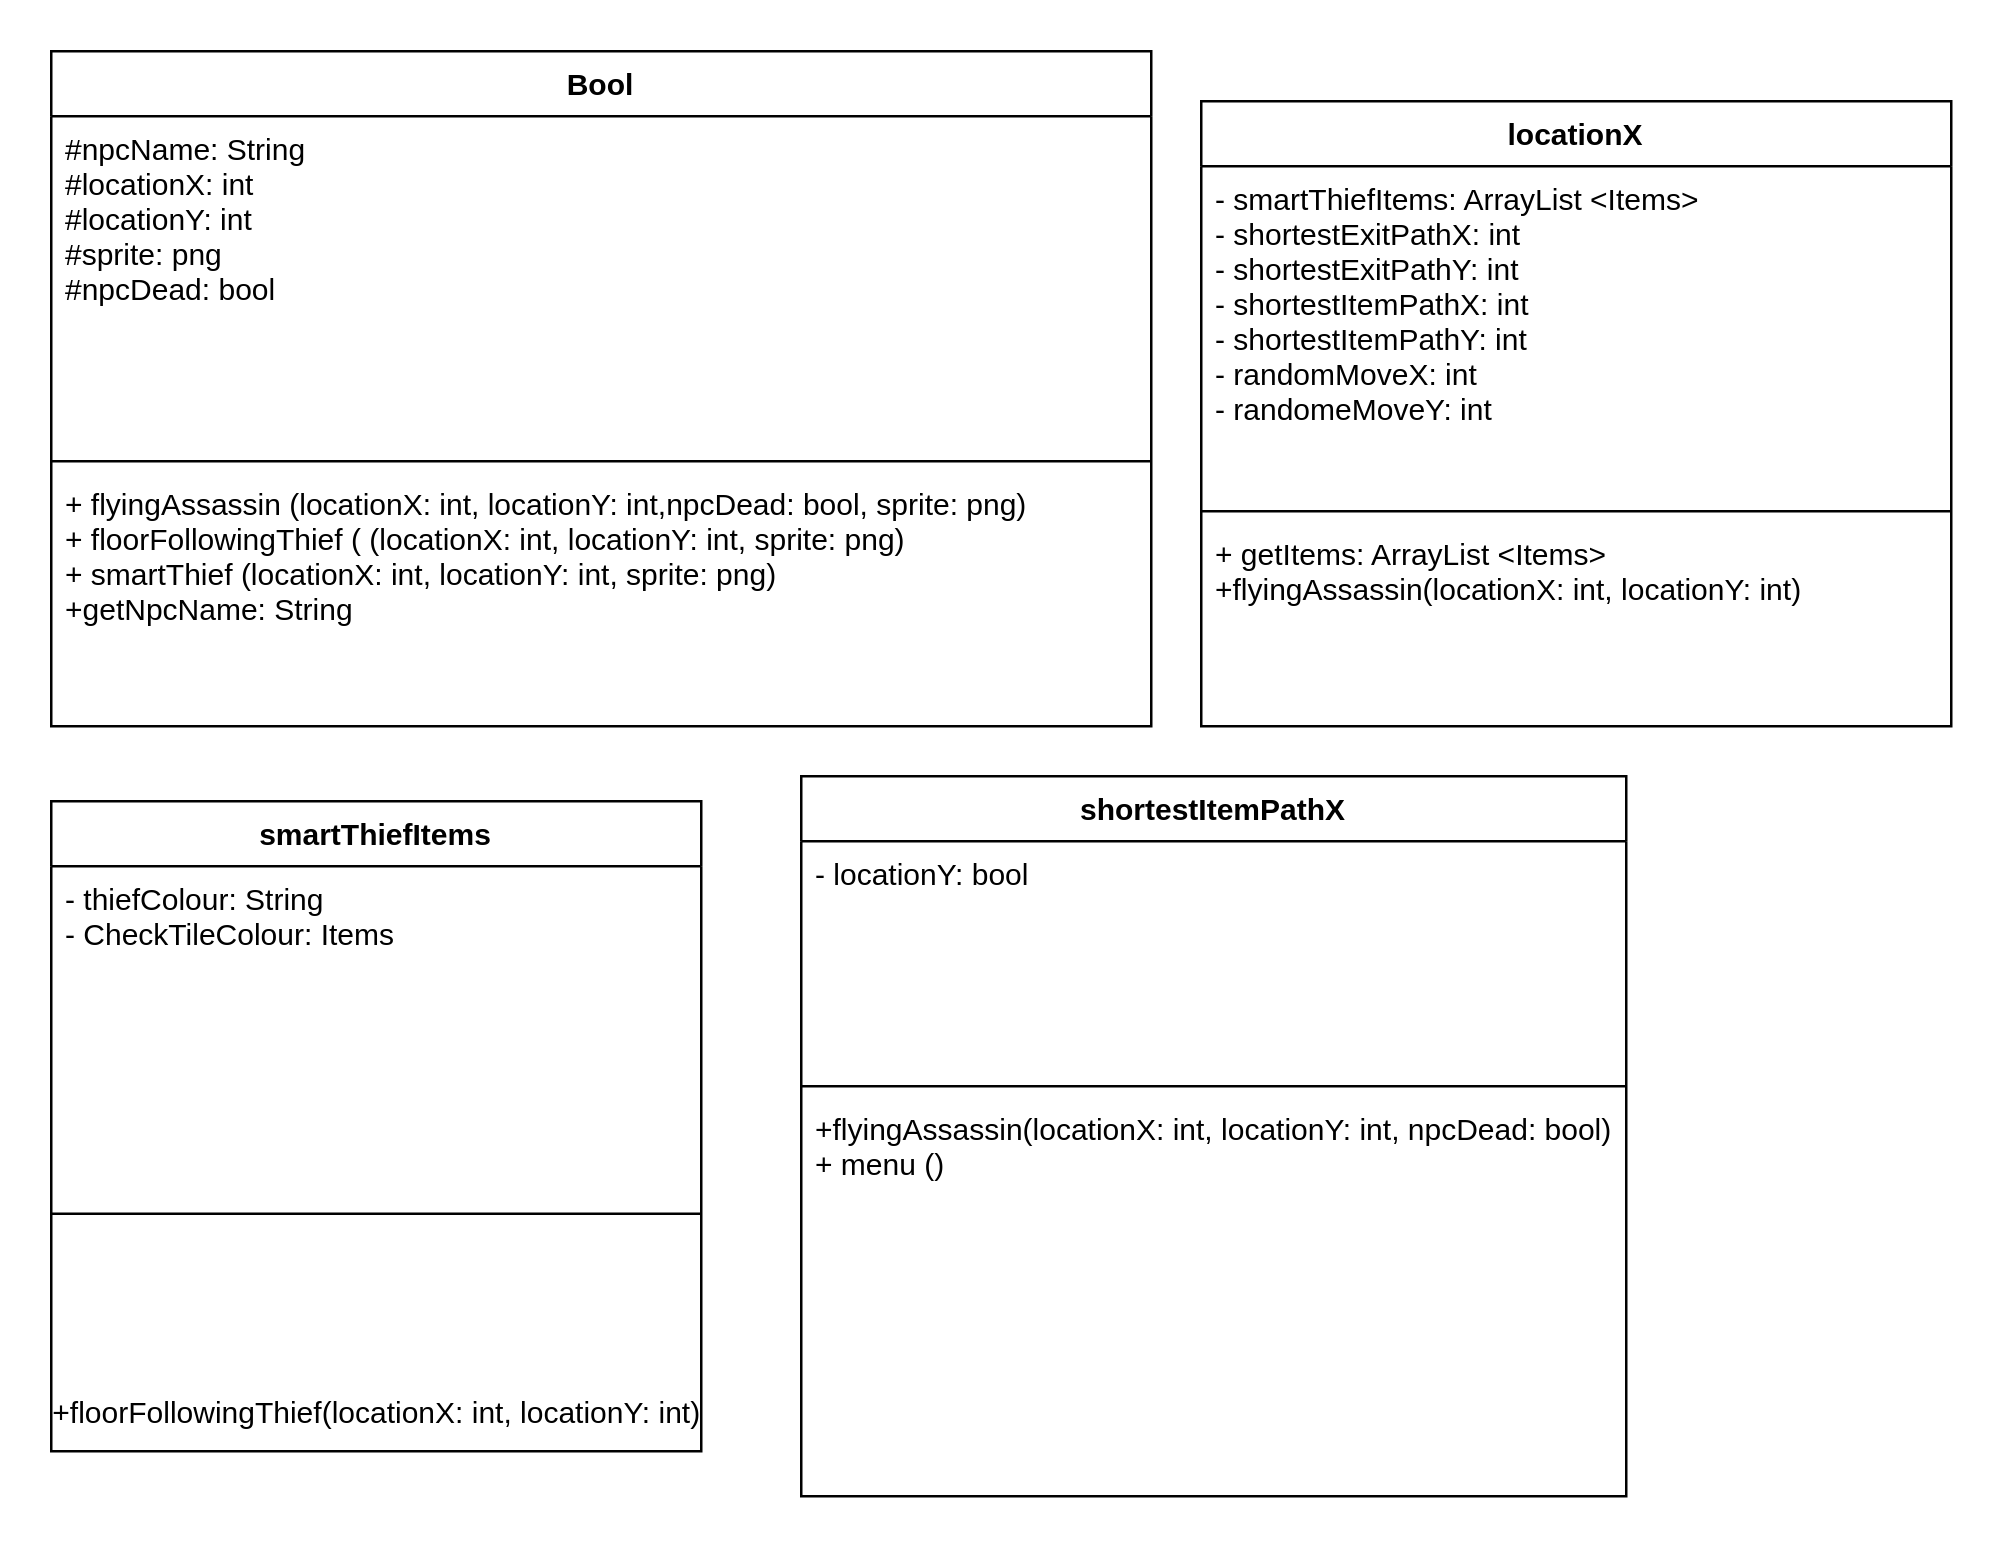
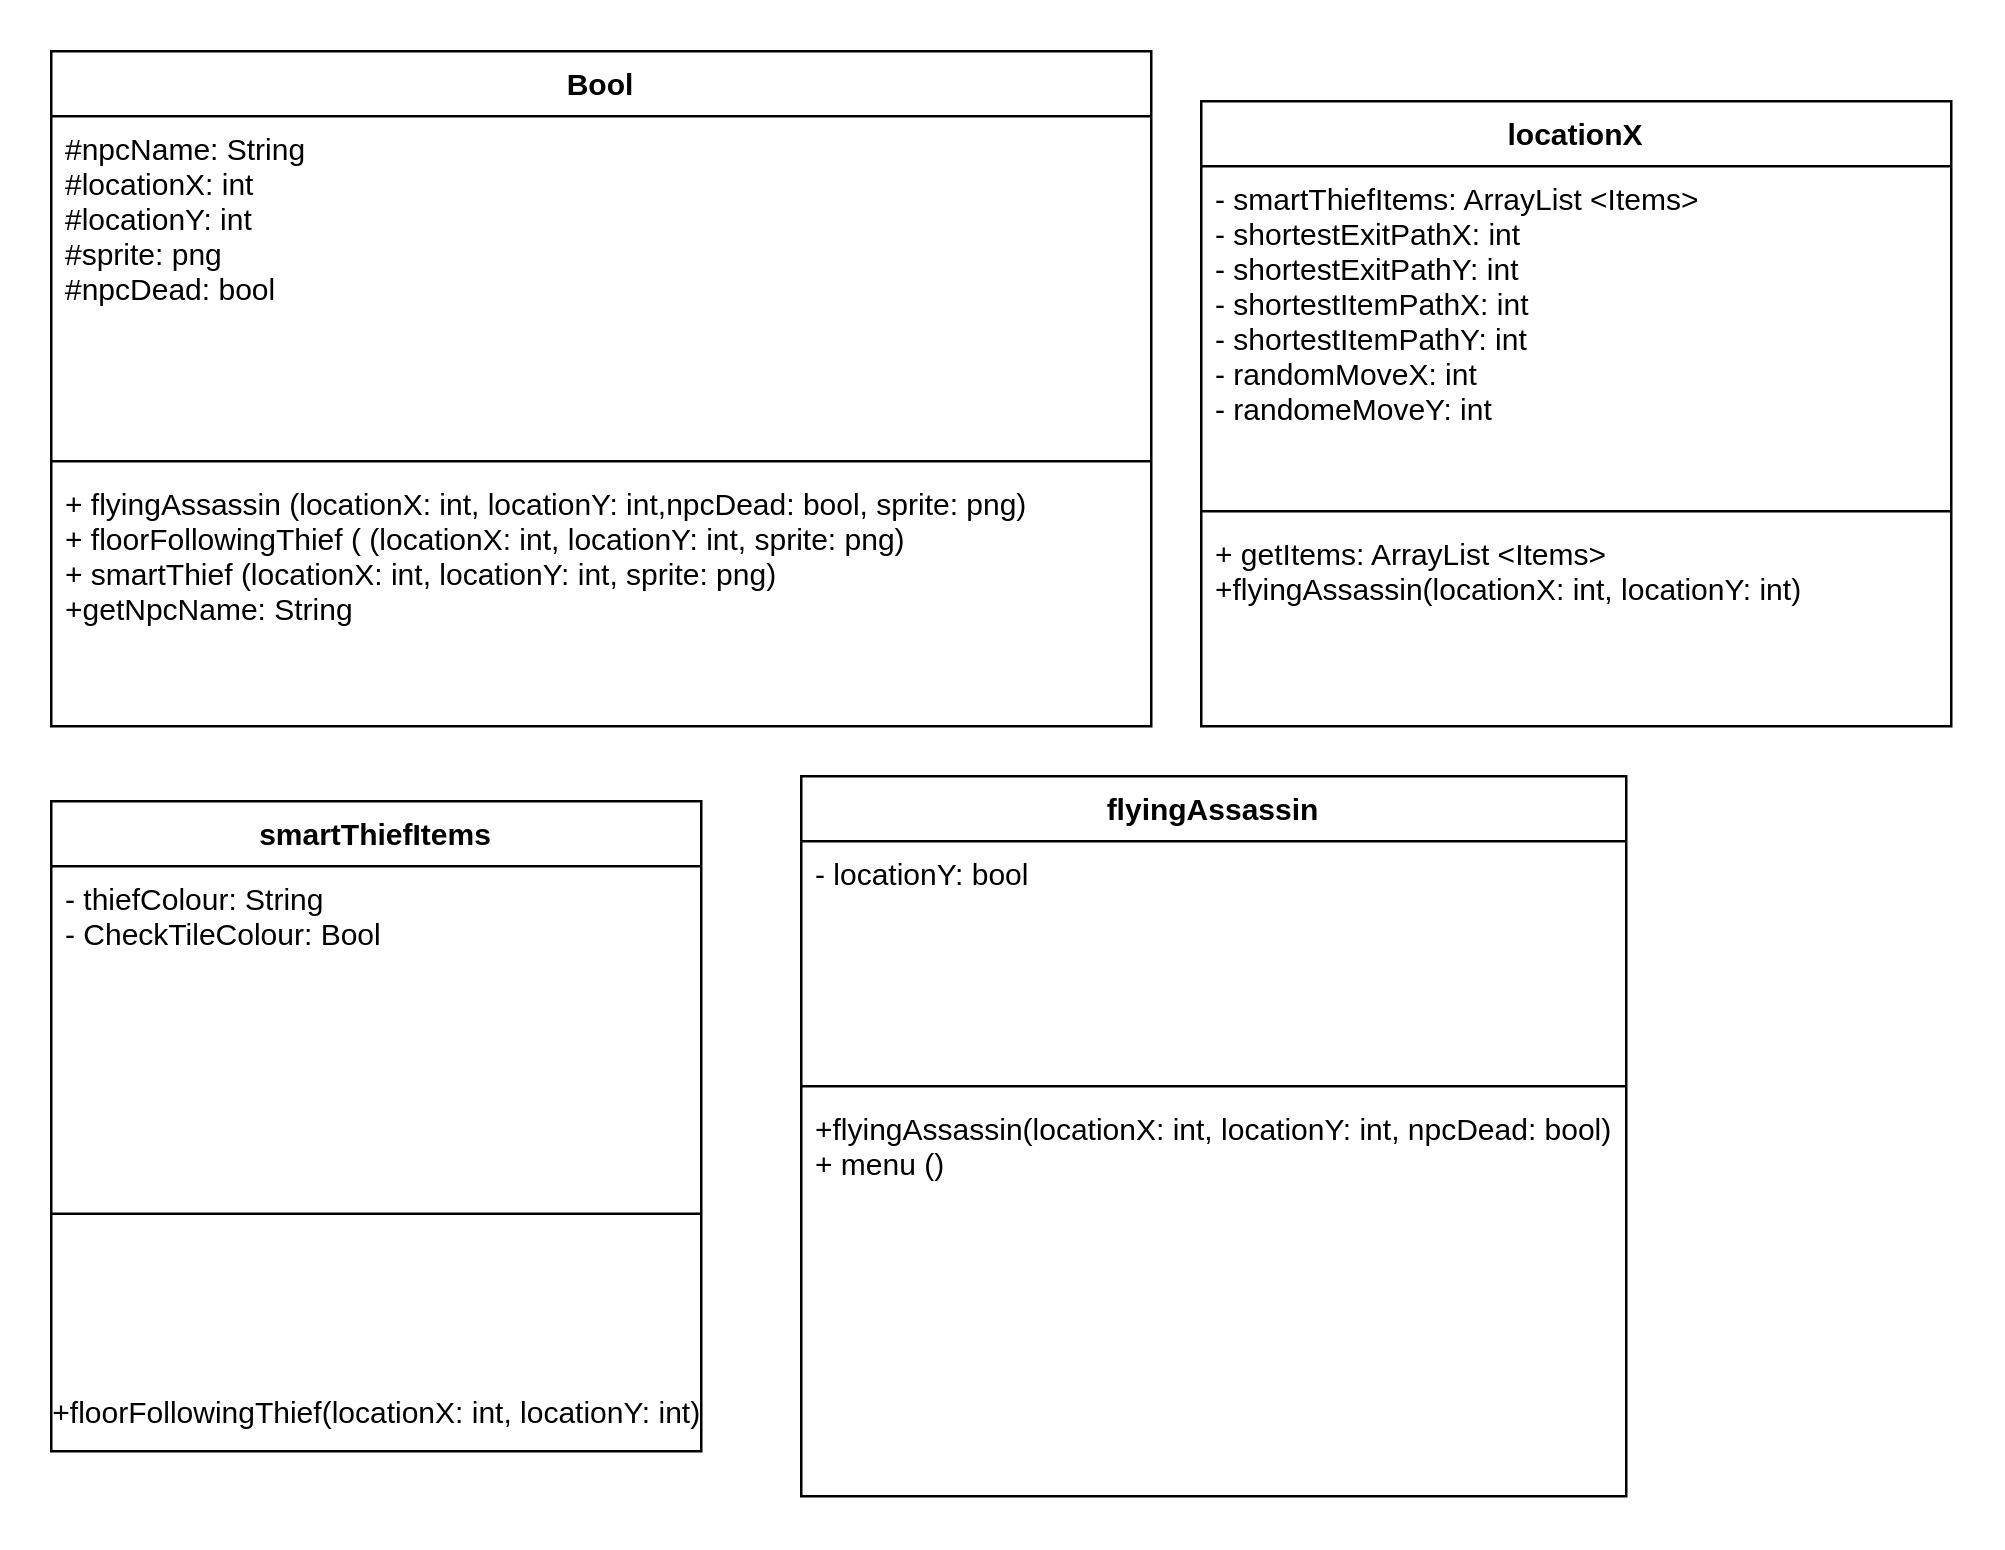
(1213, 810) -> (1213, 810)
(218, 900) -> (218, 900)
